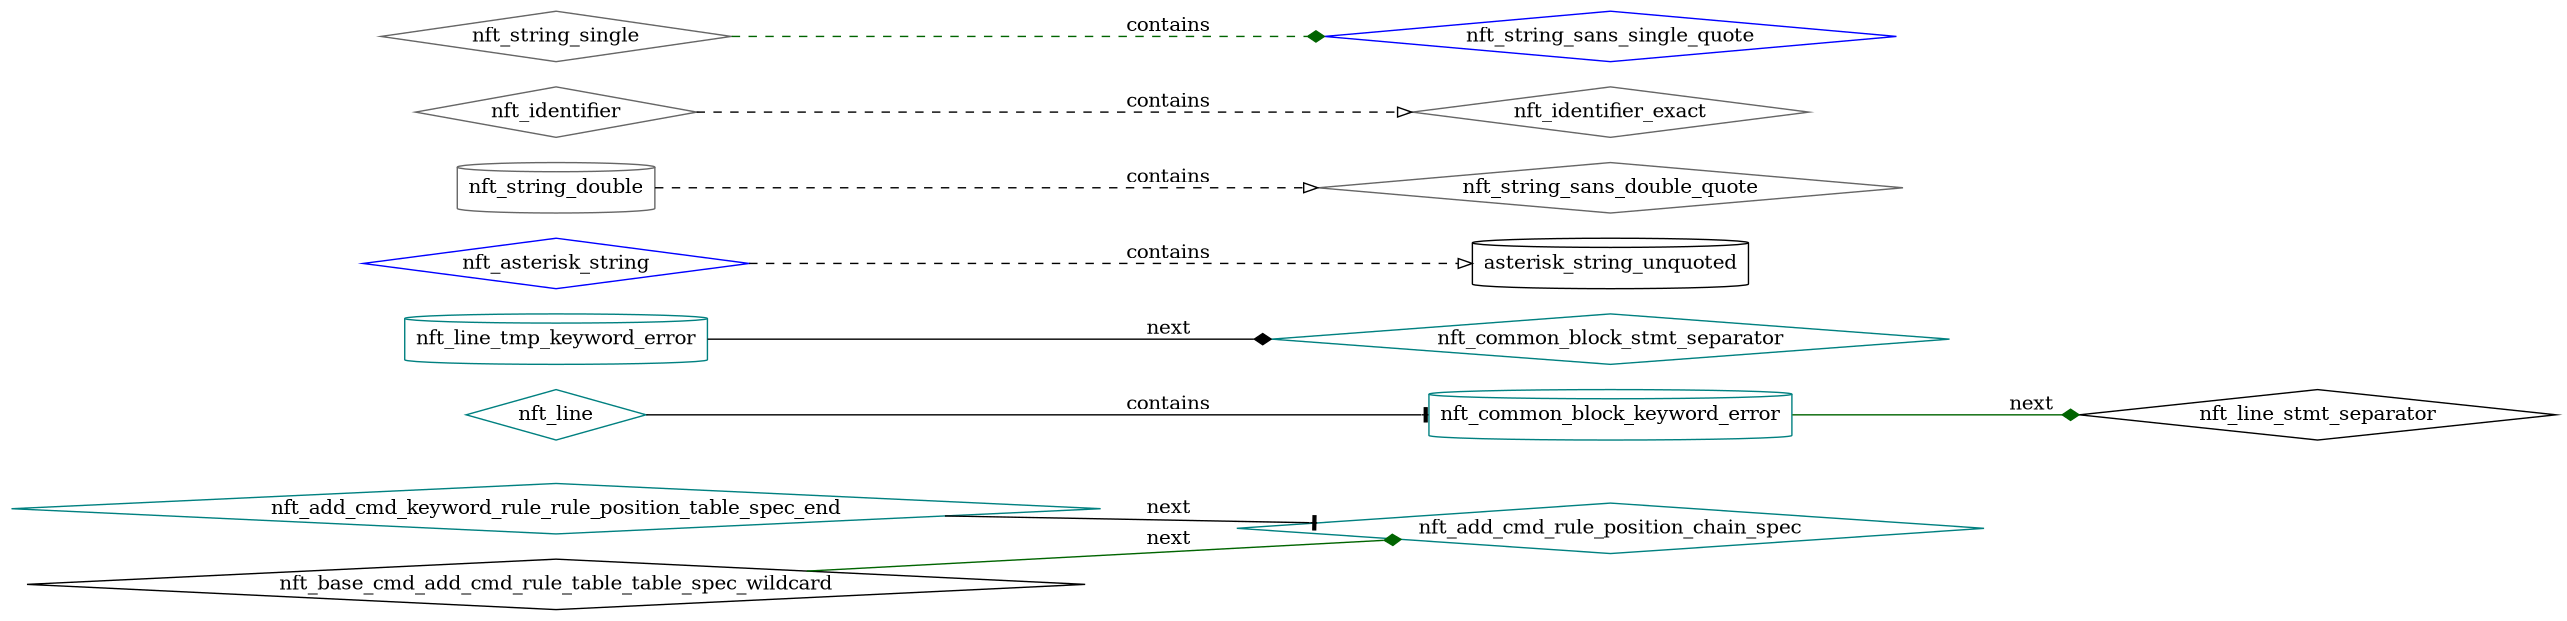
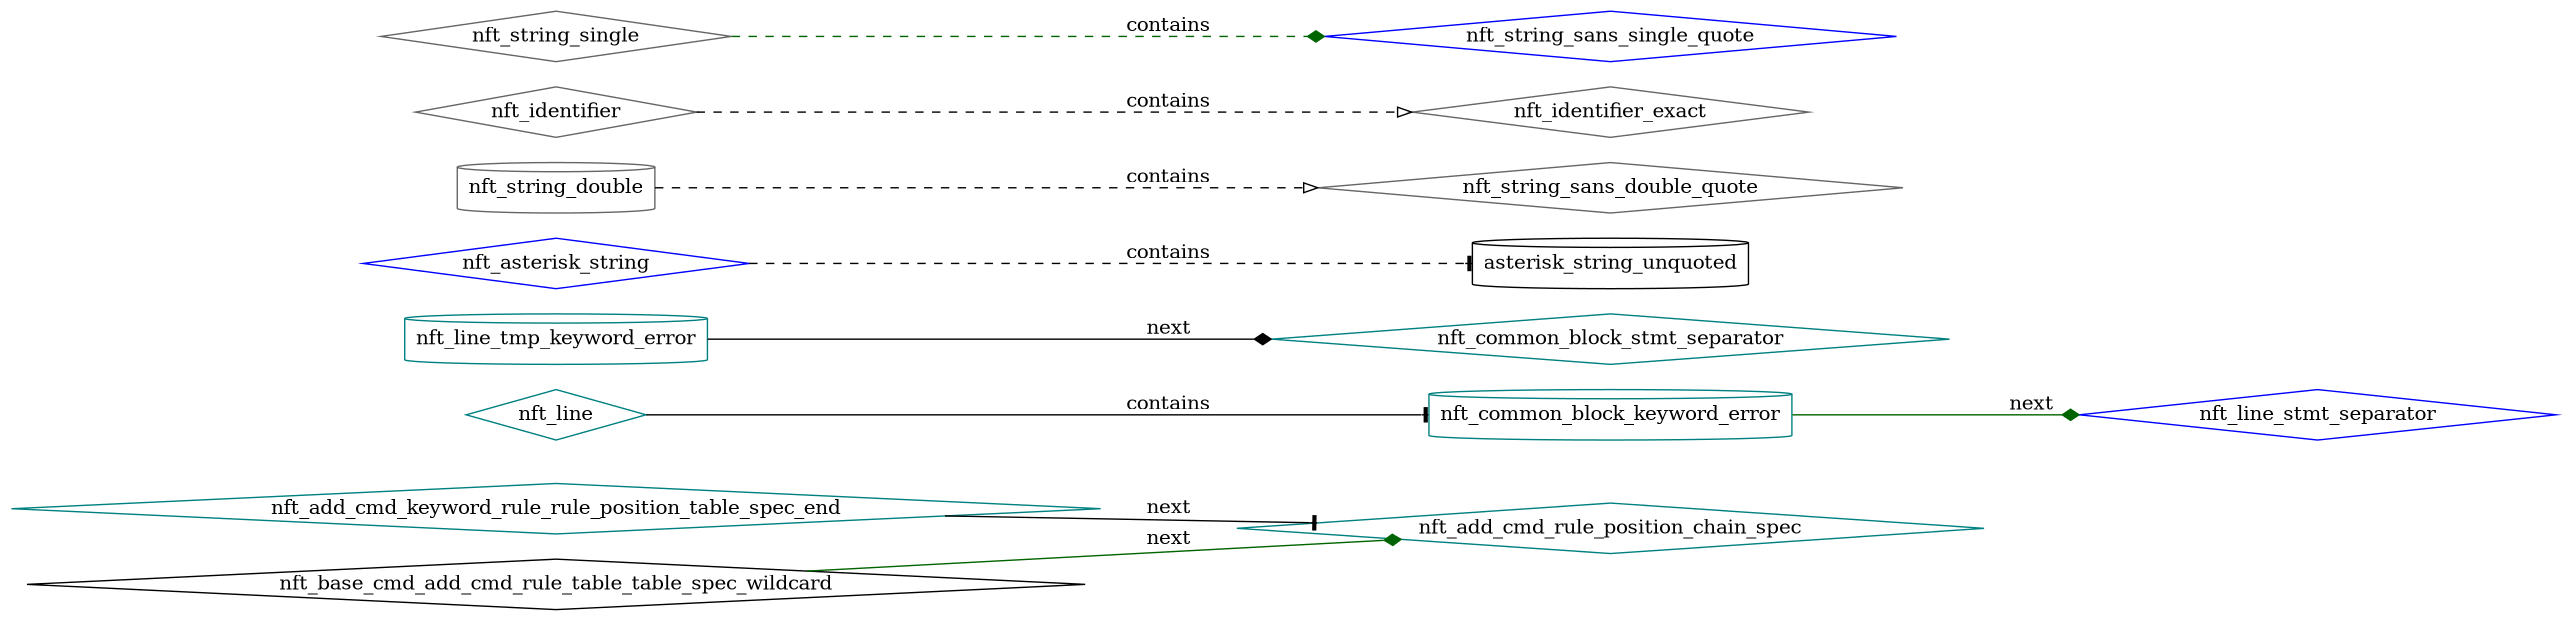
(1103, 263) -> (1107, 263)
(2318, 415) -> (2318, 415)
